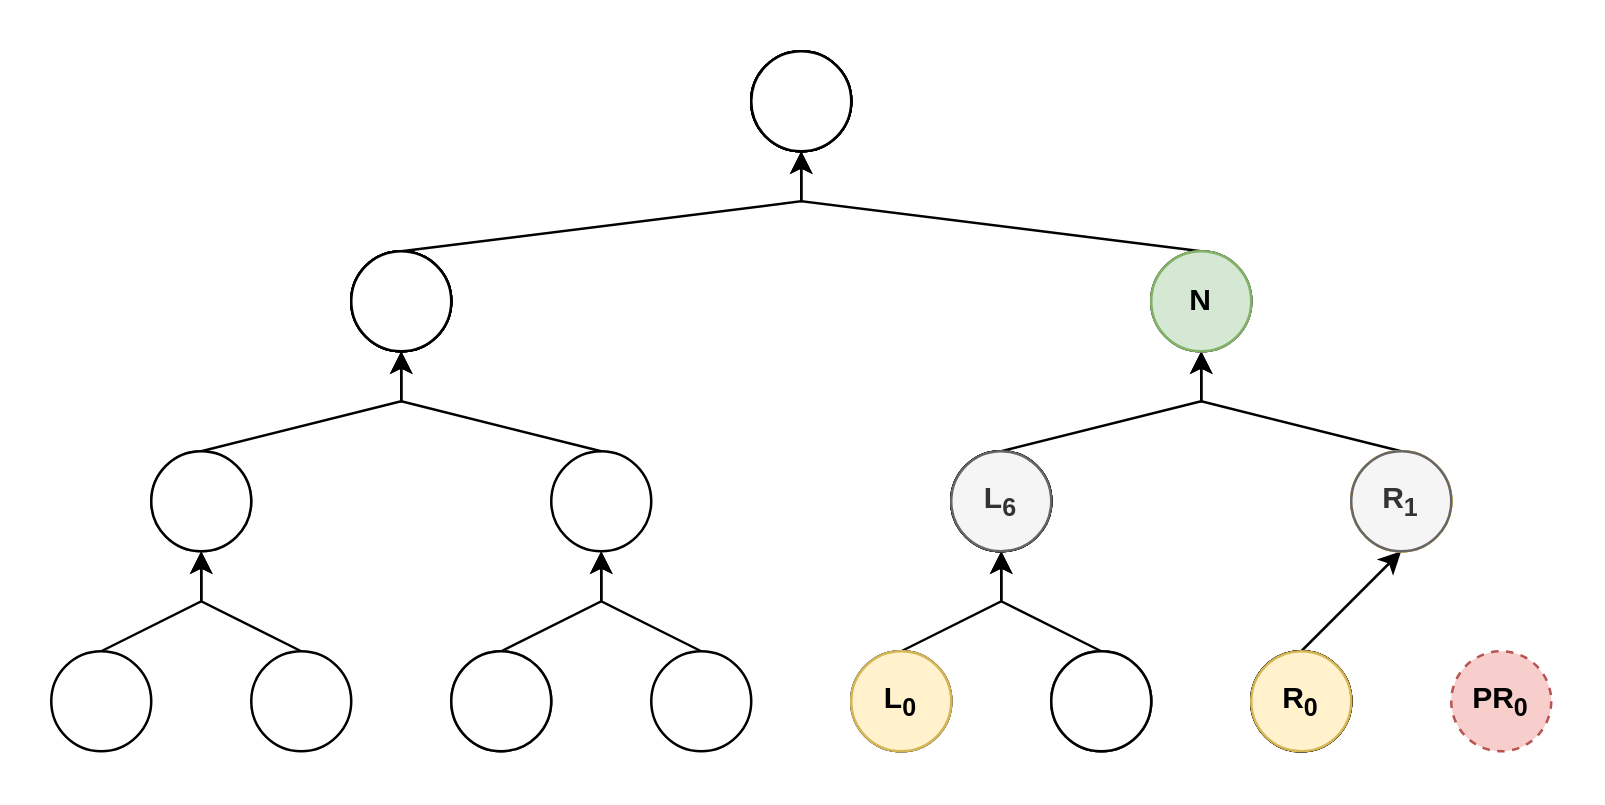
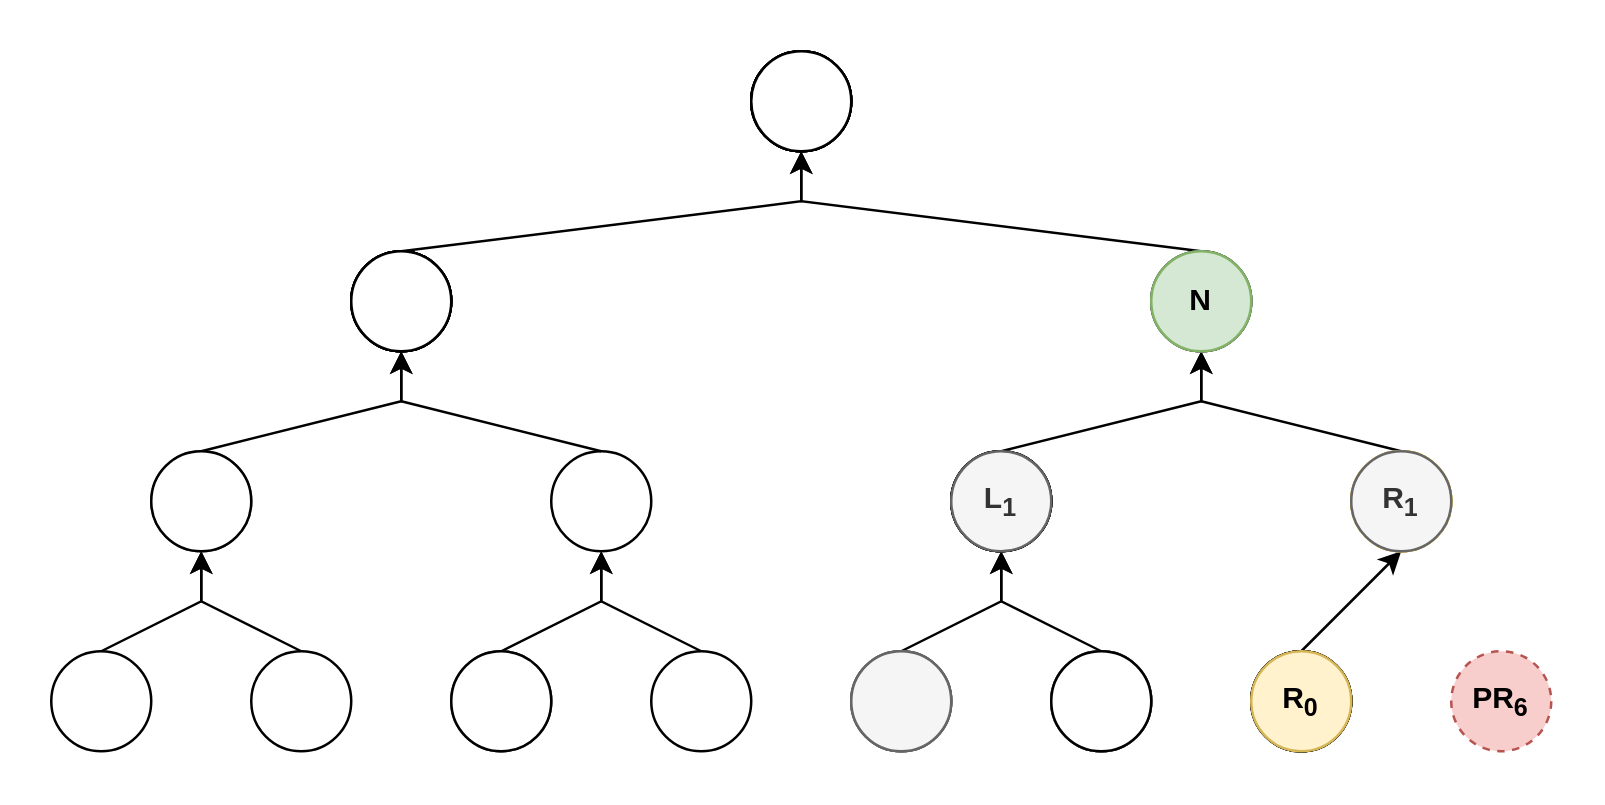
(1001, 501) -> (1001, 501)
(901, 701) -> none
(1501, 701) -> (1501, 701)
